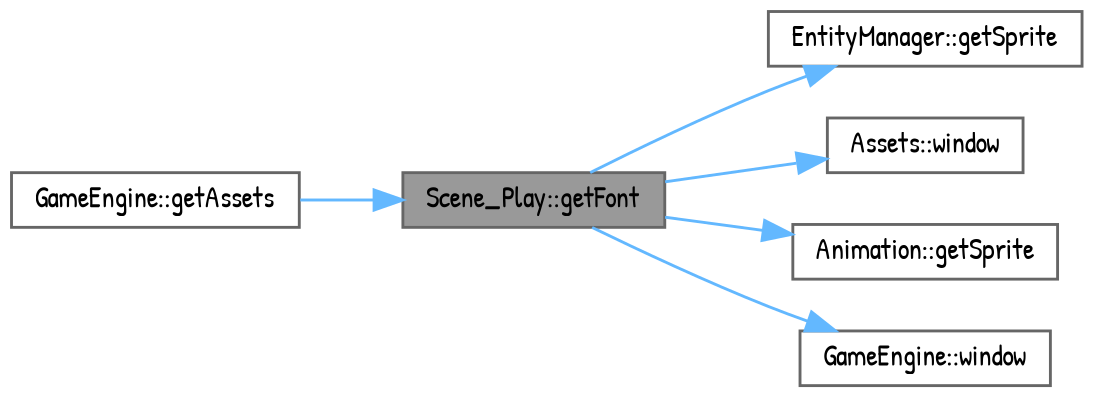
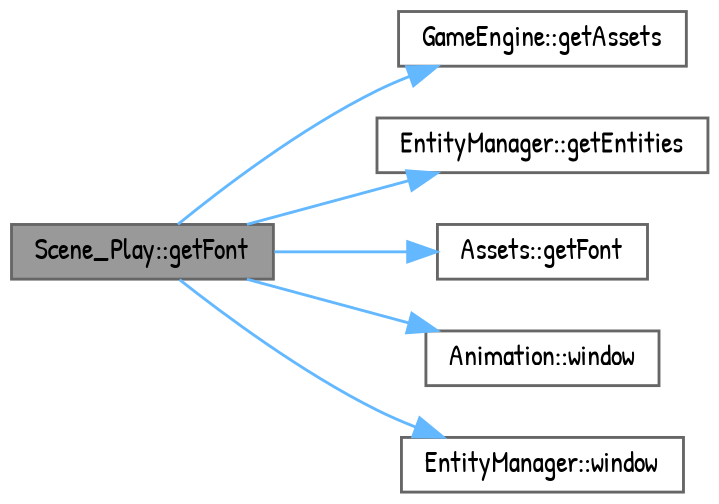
(925, 39) -> (542, 145)
(925, 145) -> (542, 252)
(337, 200) -> (289, 142)
(925, 252) -> (542, 358)
(925, 358) -> (542, 465)
